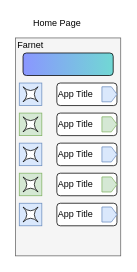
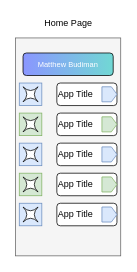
(57, 23) -> (68, 23)
(30, 45) -> none
none -> (68, 64)
